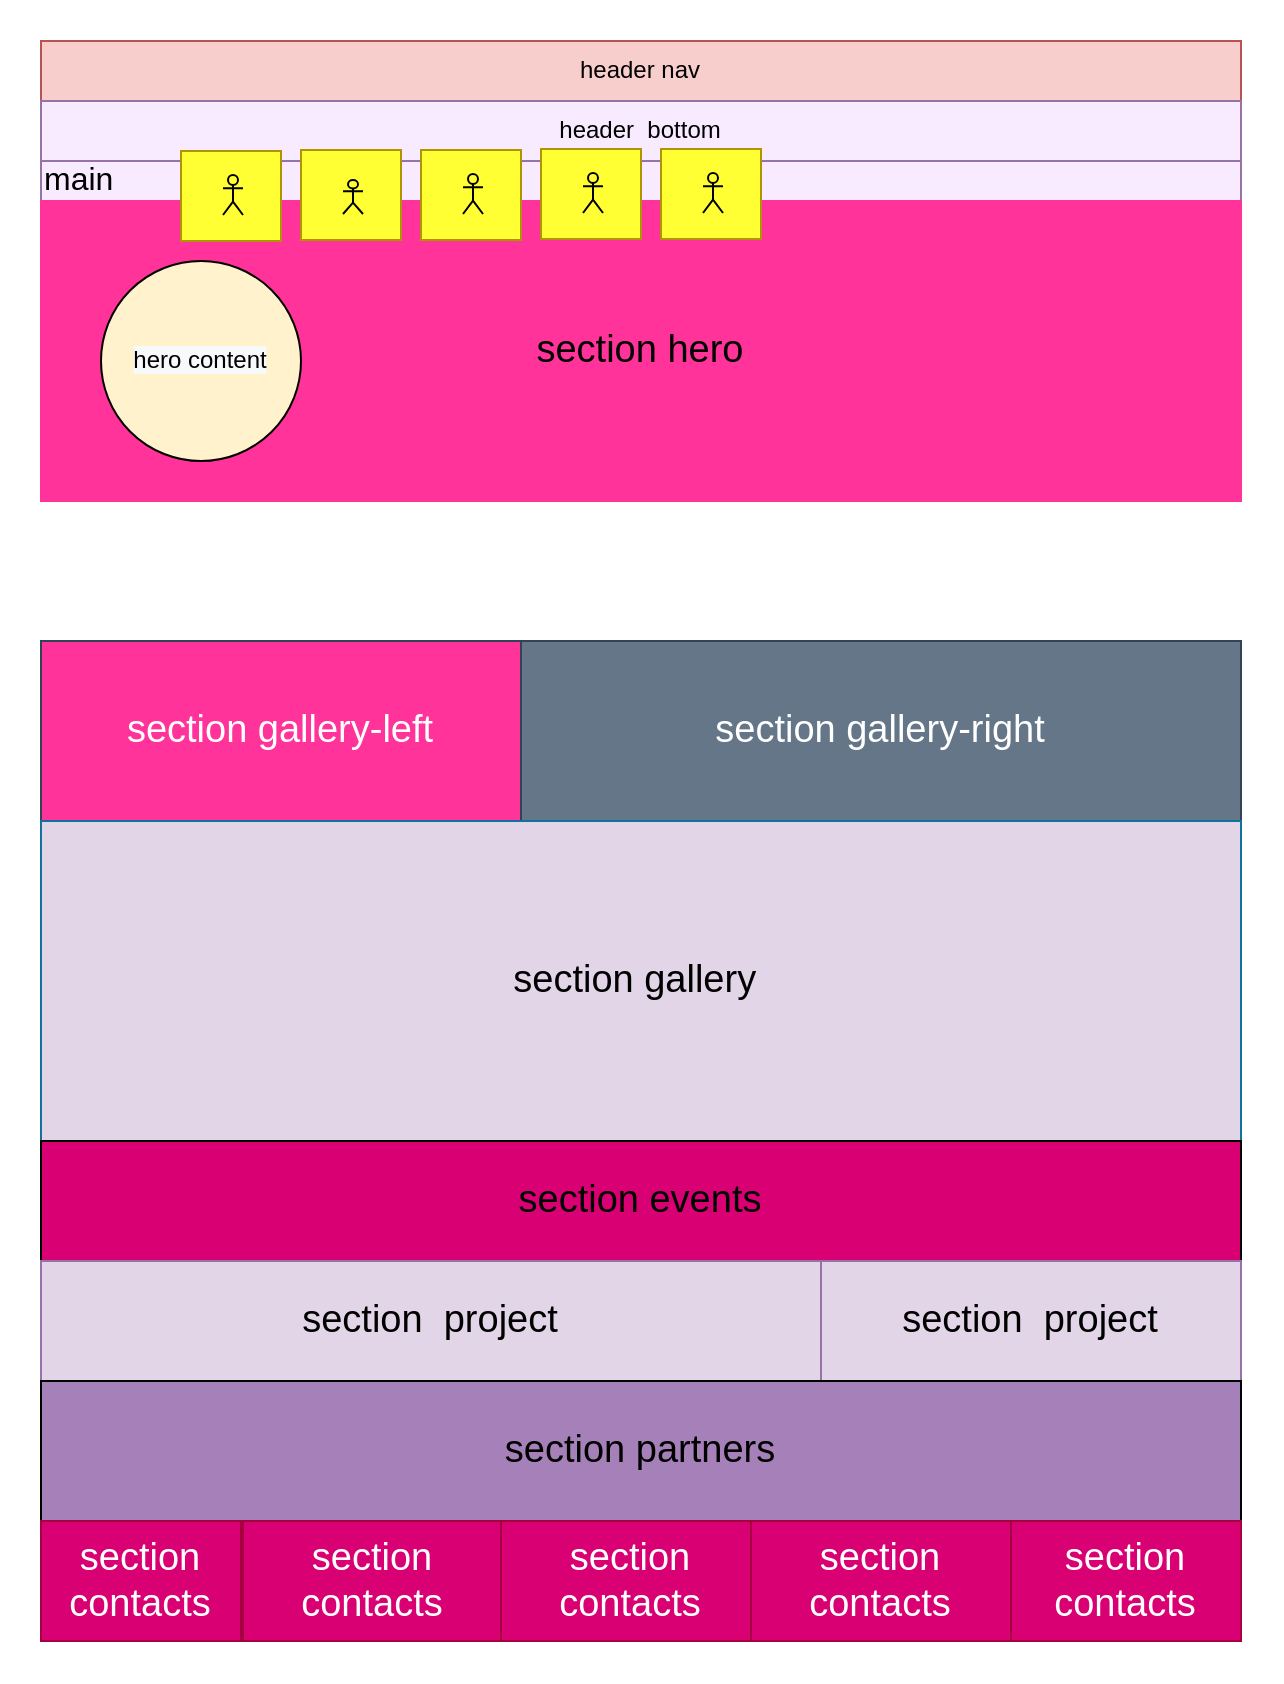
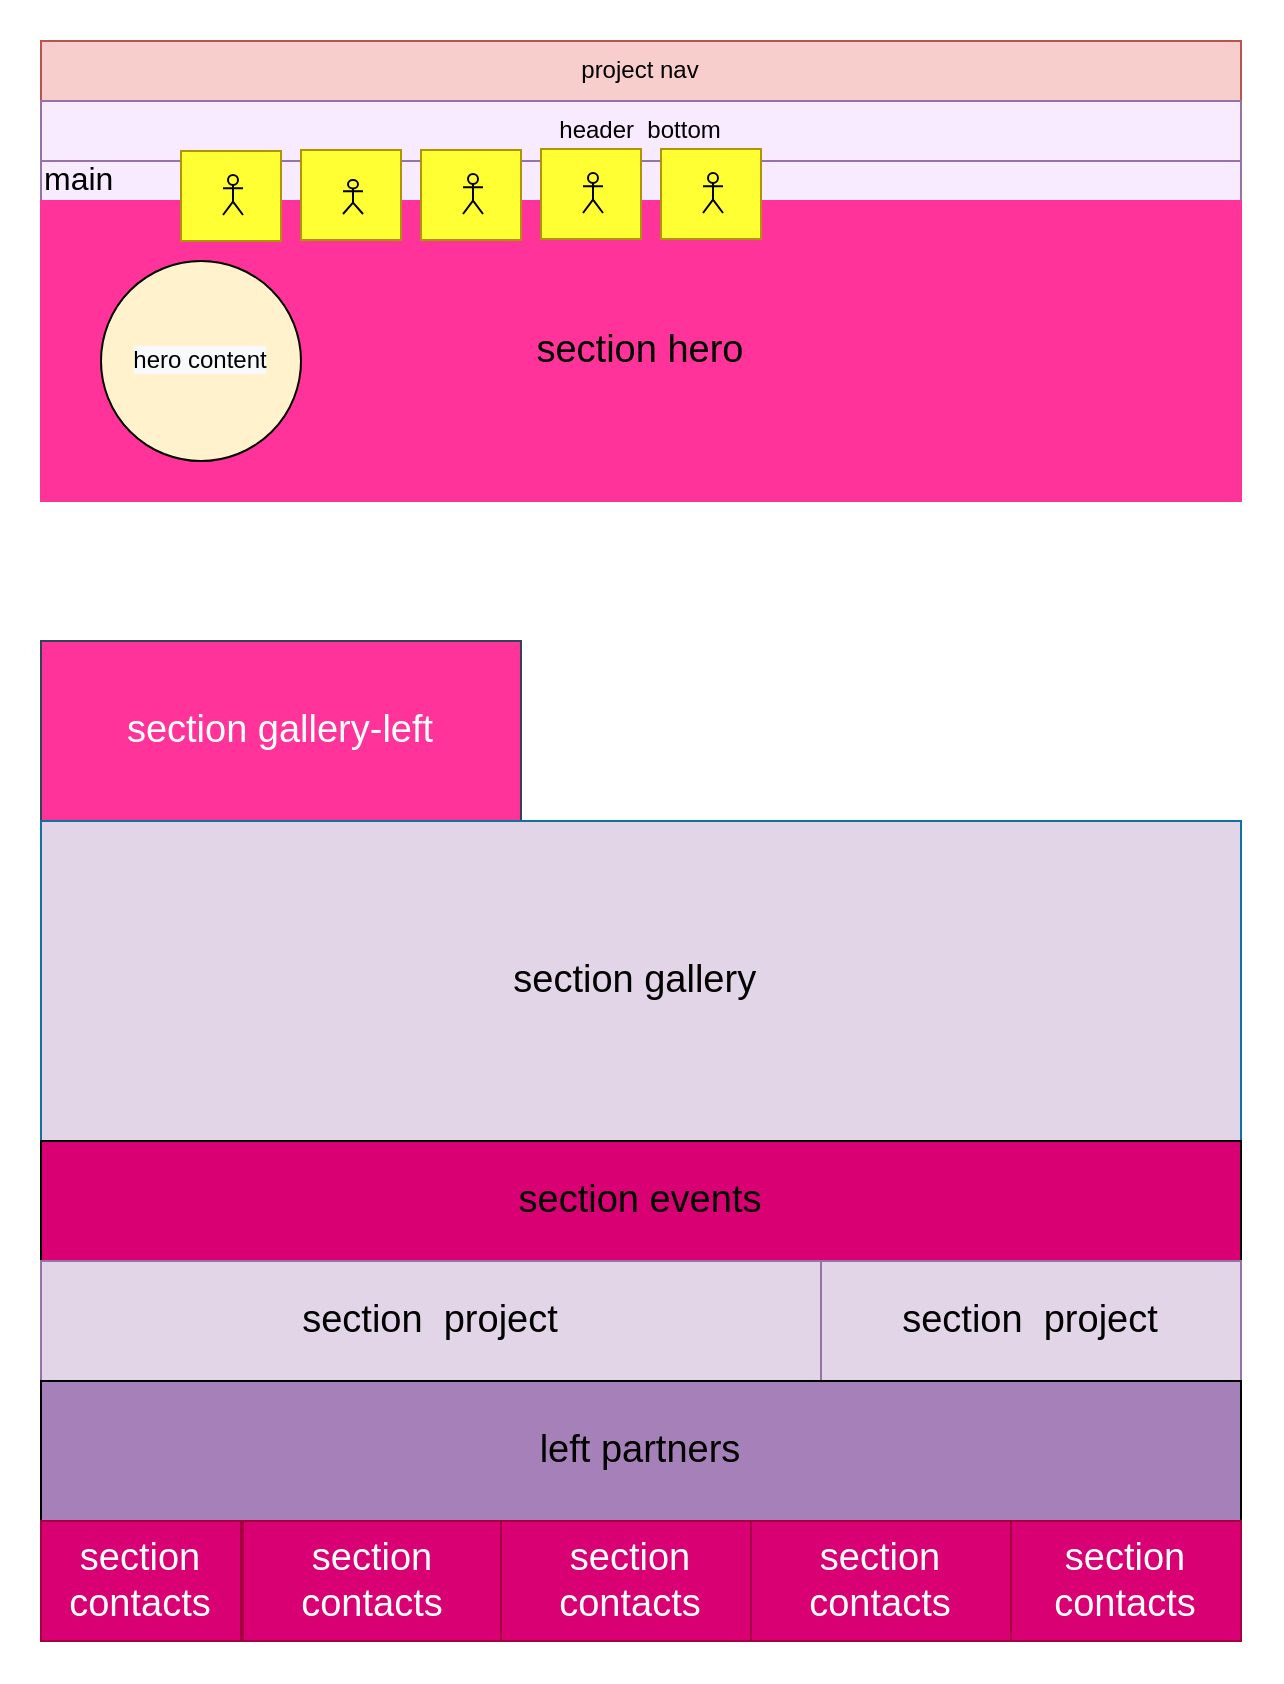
(641, 71) -> (641, 71)
(881, 731) -> none
(641, 1451) -> (641, 1451)
